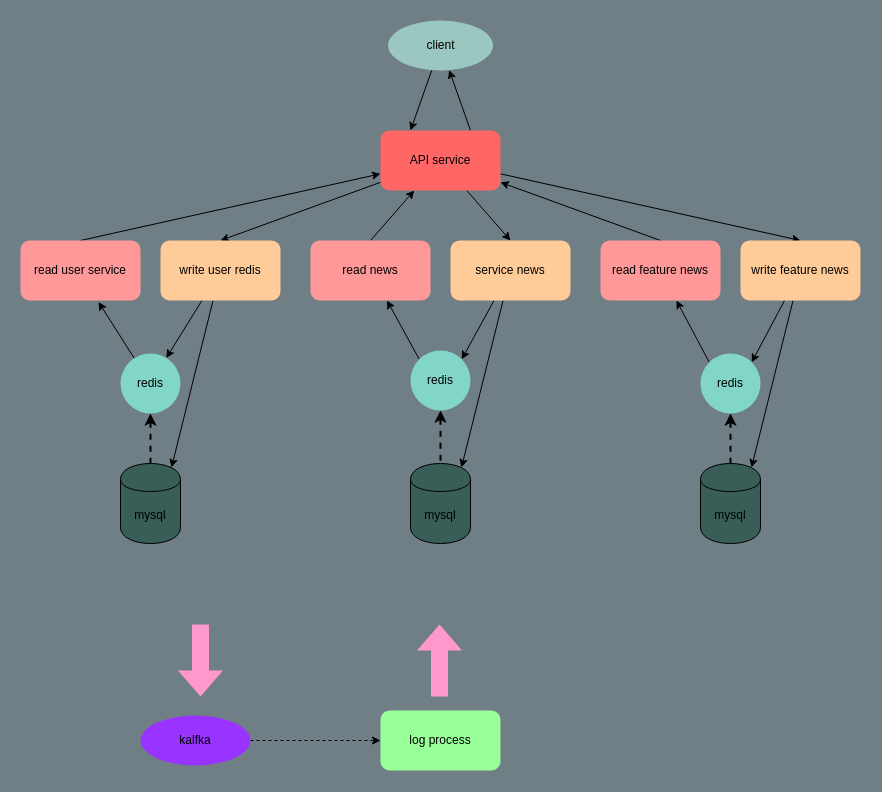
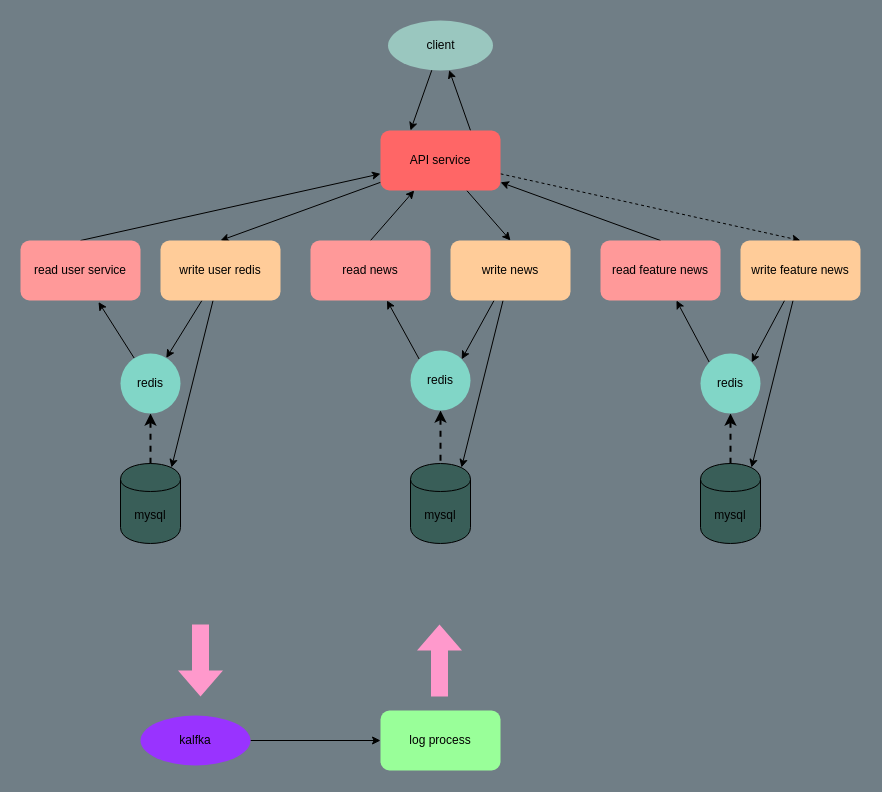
(647, 206) -> (647, 206)
(511, 271) -> (511, 271)
(311, 741) -> (311, 741)
